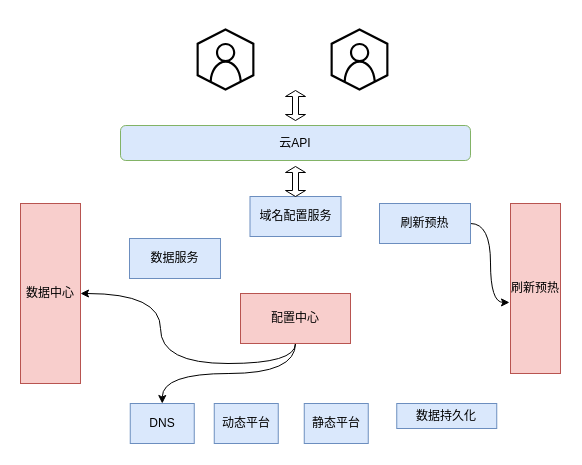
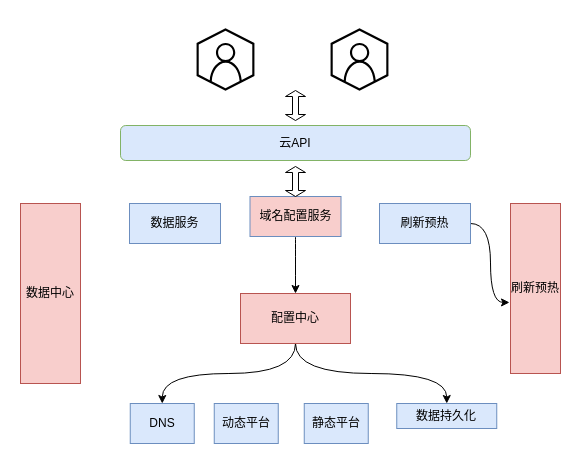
(296, 217) -> (296, 217)
(175, 259) -> (175, 224)
none -> (296, 262)
(176, 354) -> (370, 373)
